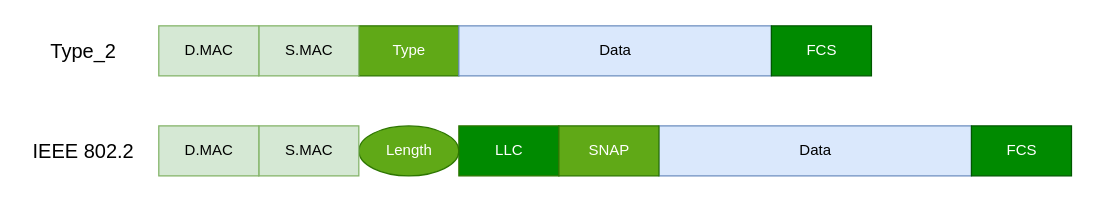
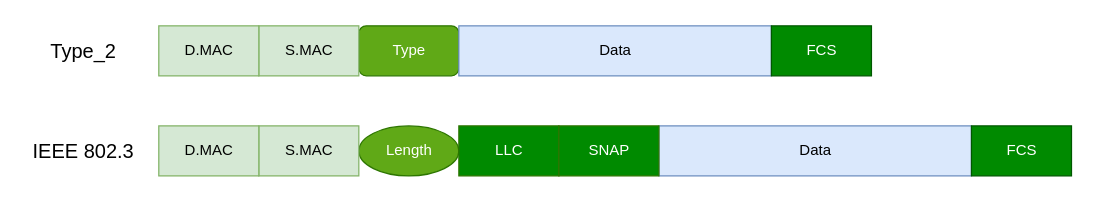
(409, 51) -> (409, 51)
(84, 151) -> (84, 151)
(609, 151) -> (609, 151)
